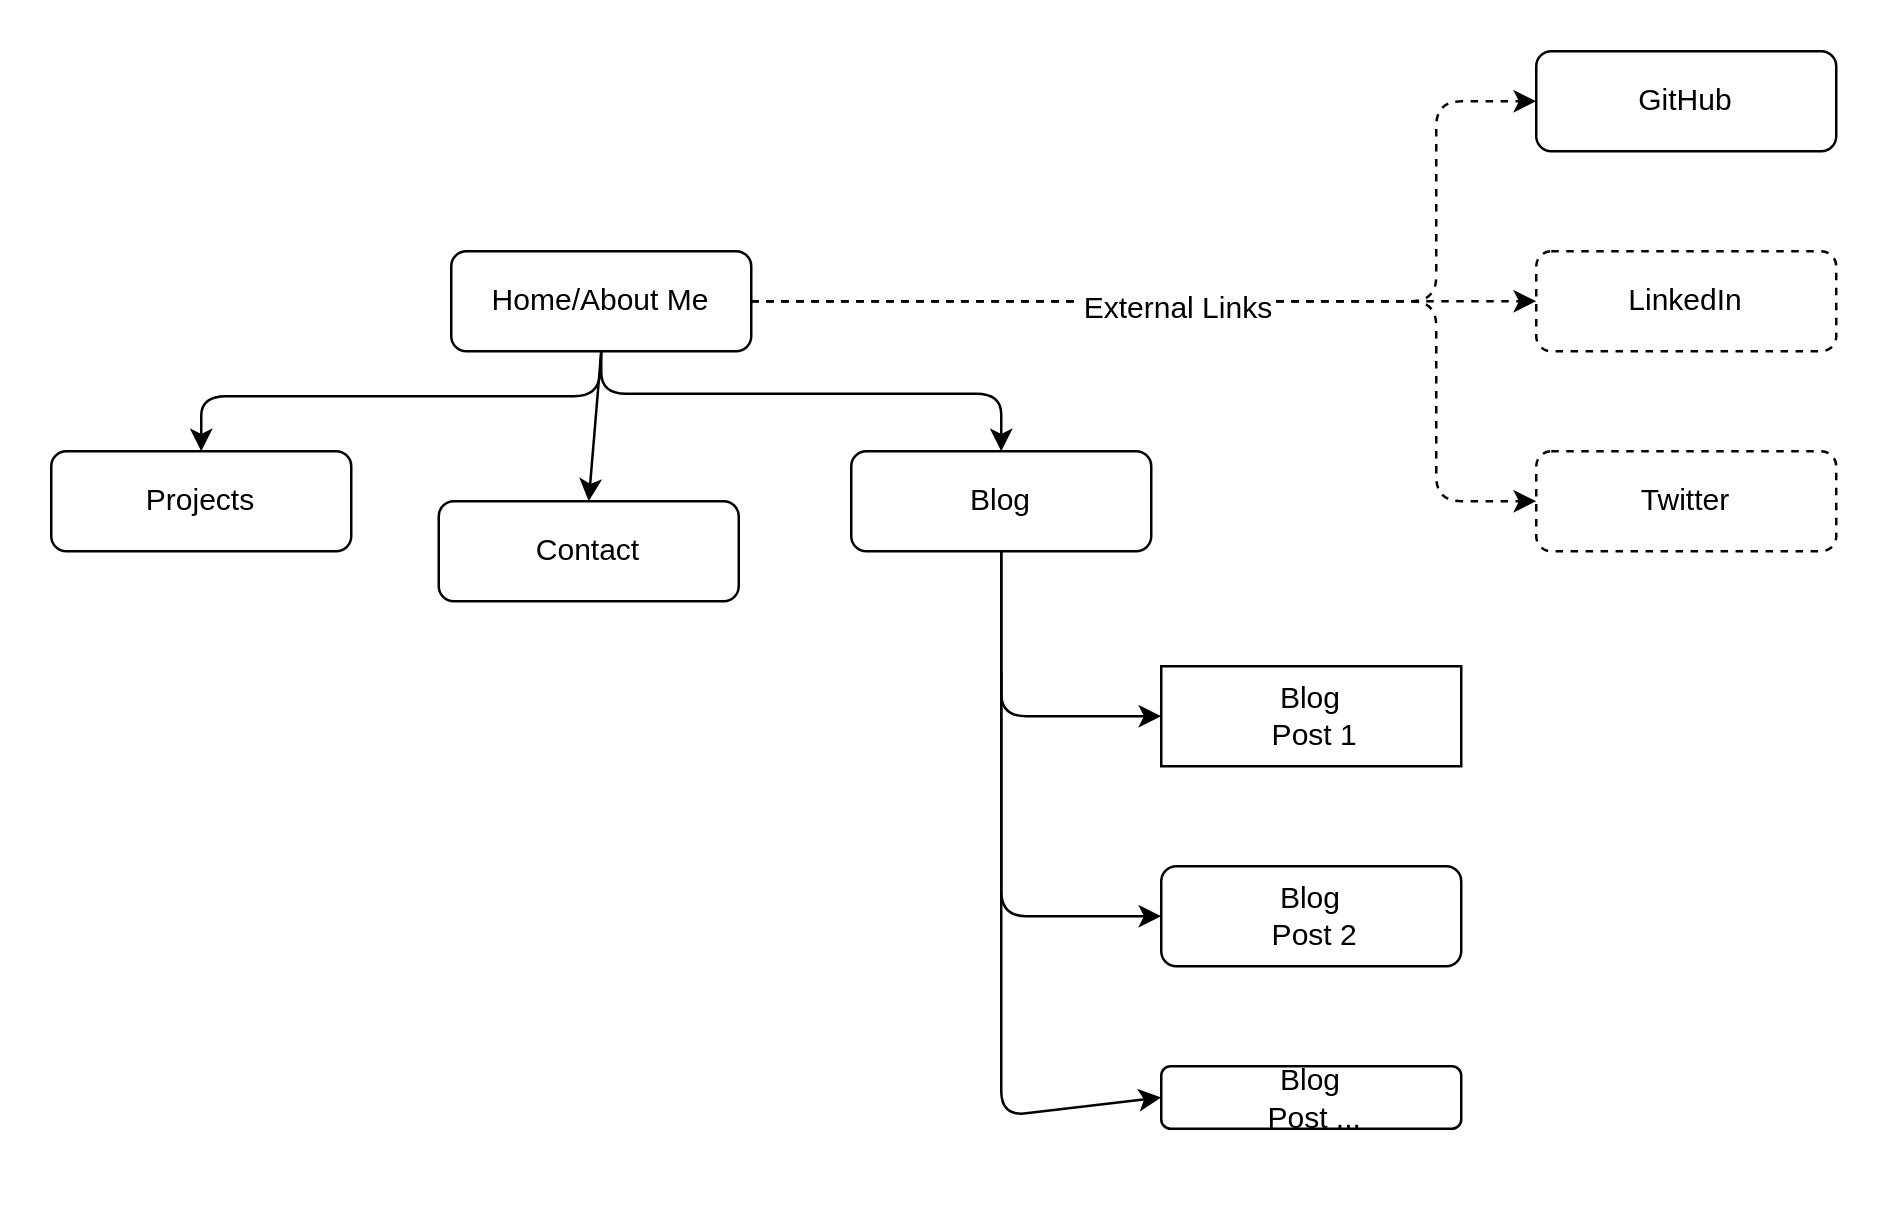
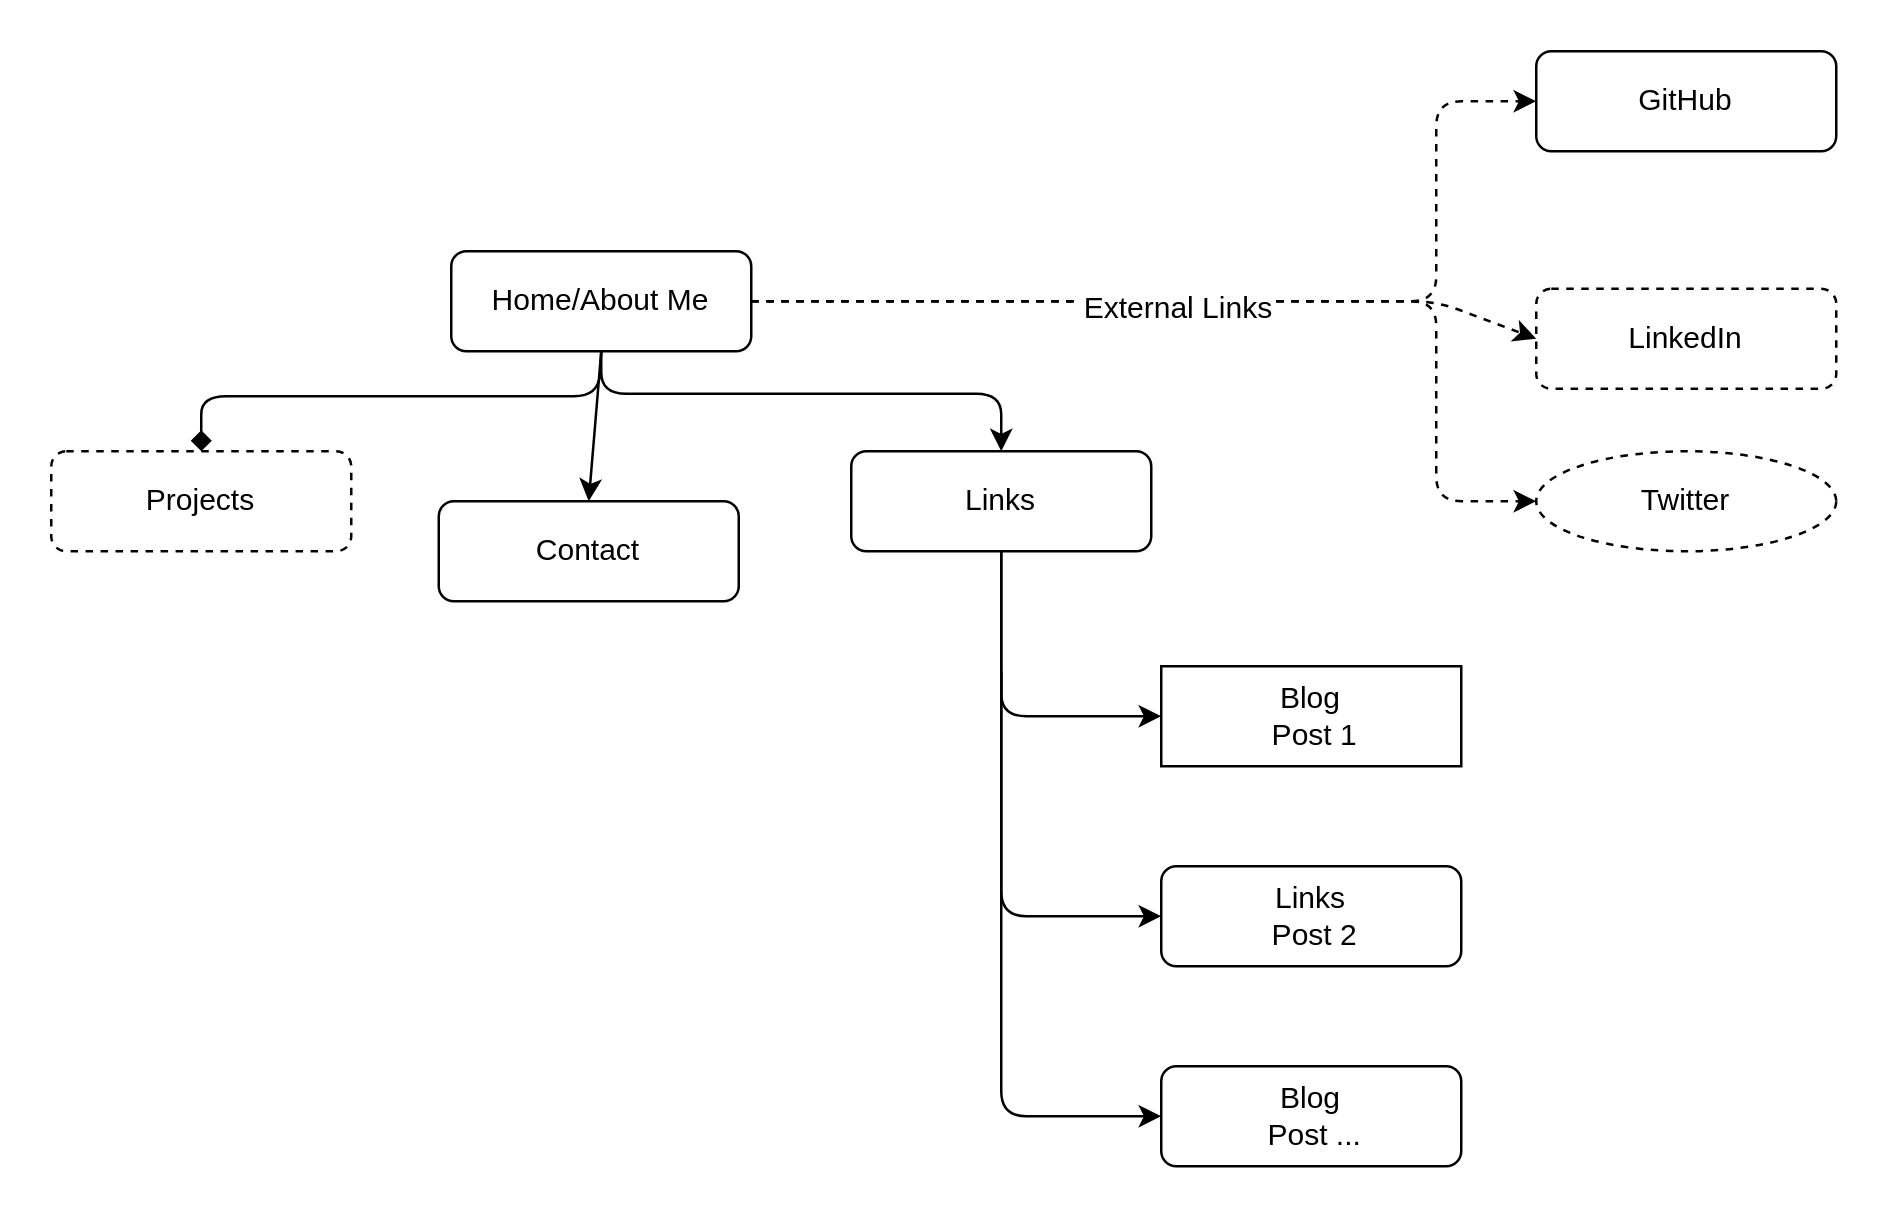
(1686, 301) -> (1686, 339)
(201, 432) -> (201, 431)
(201, 501) -> (201, 501)
(1001, 501) -> (1001, 501)
(1686, 501) -> (1686, 501)
(1311, 916) -> (1311, 916)
(1311, 1098) -> (1311, 1116)
